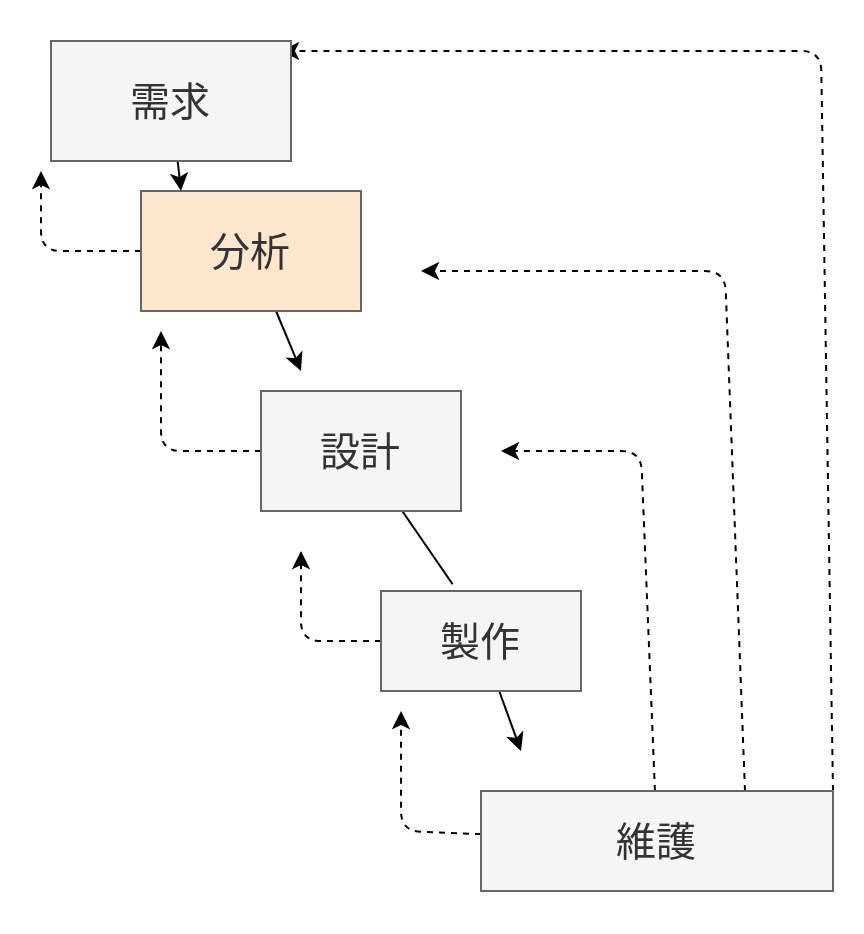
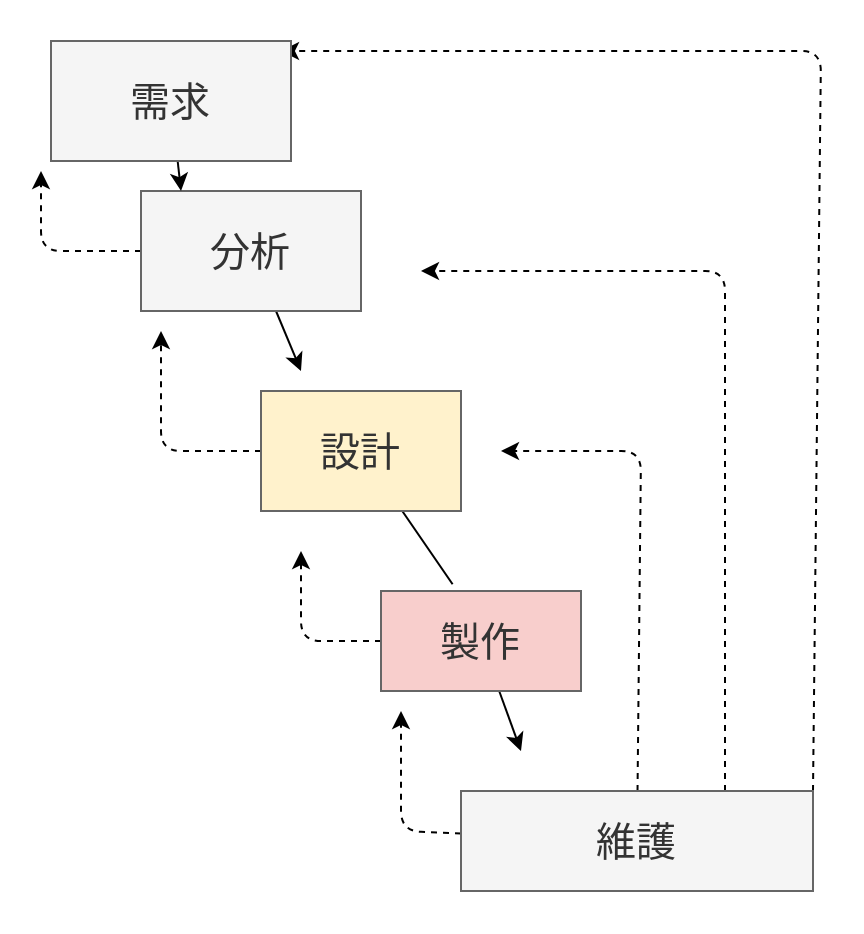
(251, 251) -> (251, 251)
(361, 451) -> (361, 451)
(481, 641) -> (481, 641)
(657, 841) -> (637, 841)
